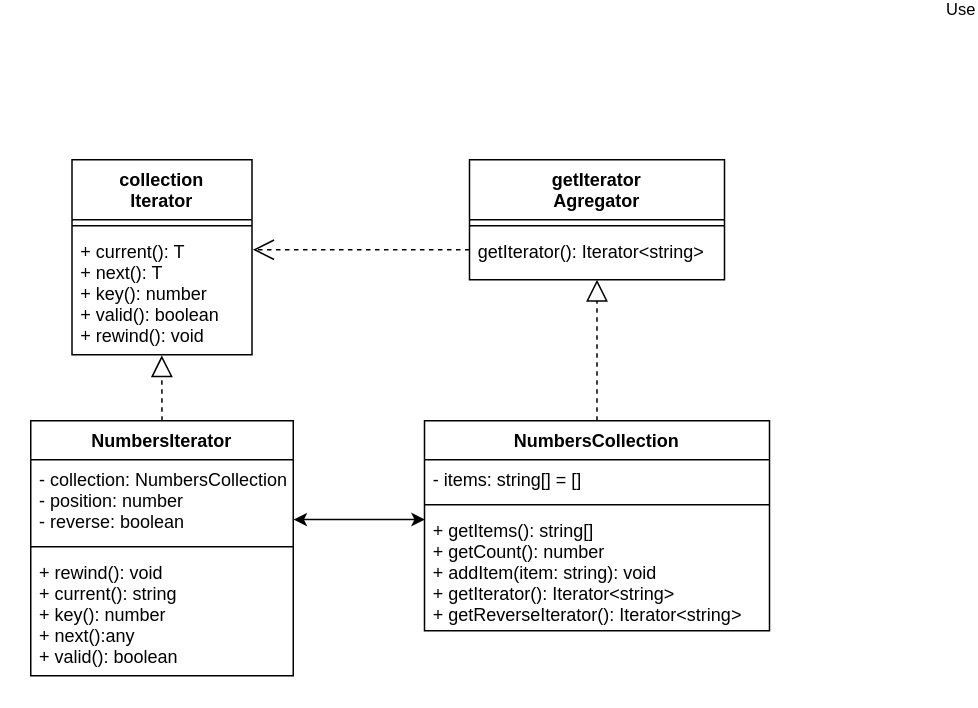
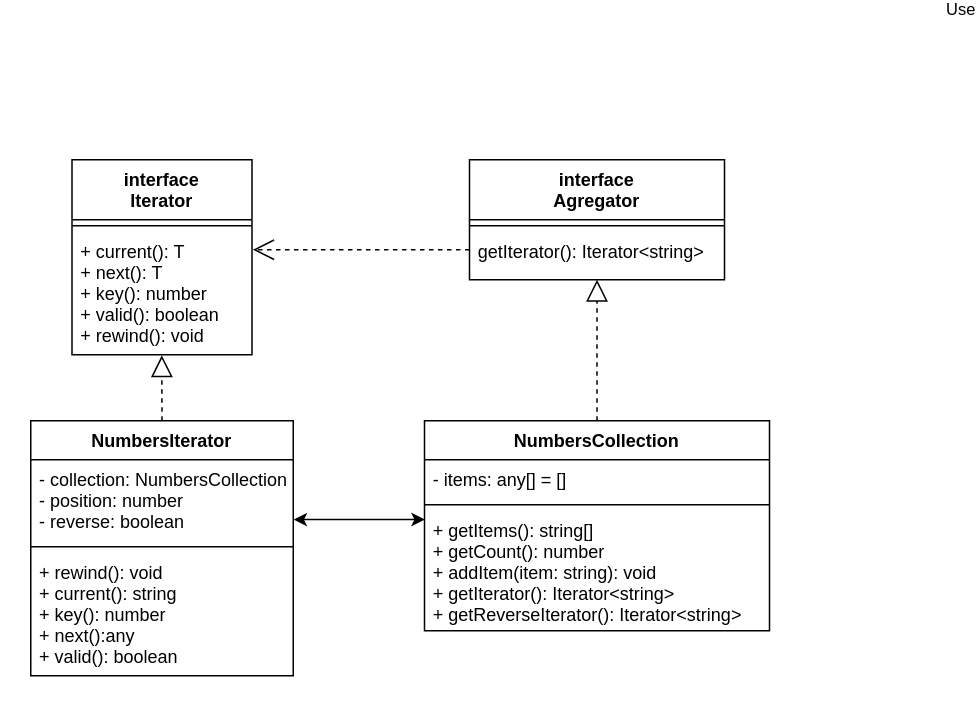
(161, 180) -> (161, 180)
(596, 180) -> (596, 180)
(530, 480) -> (517, 480)
